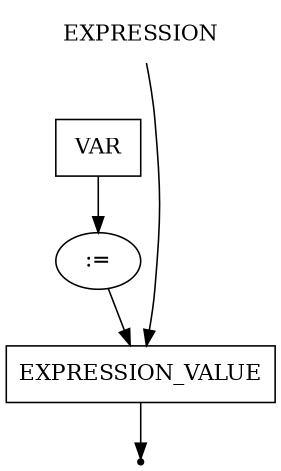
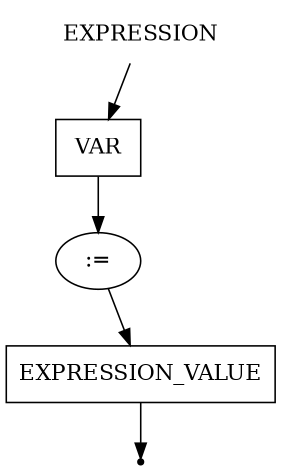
(159, 196) -> (122, 84)
